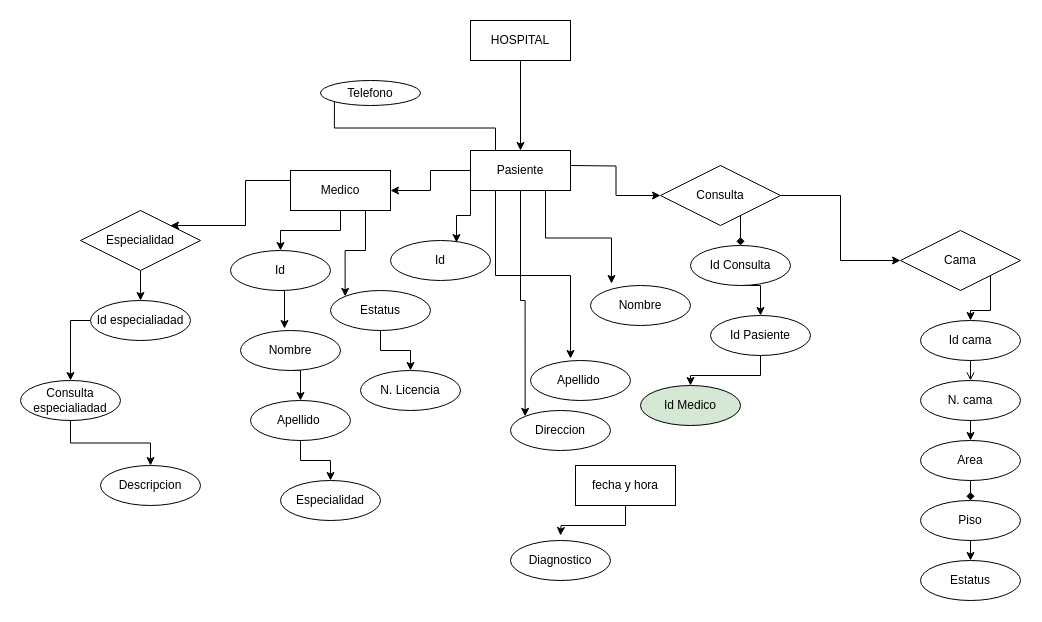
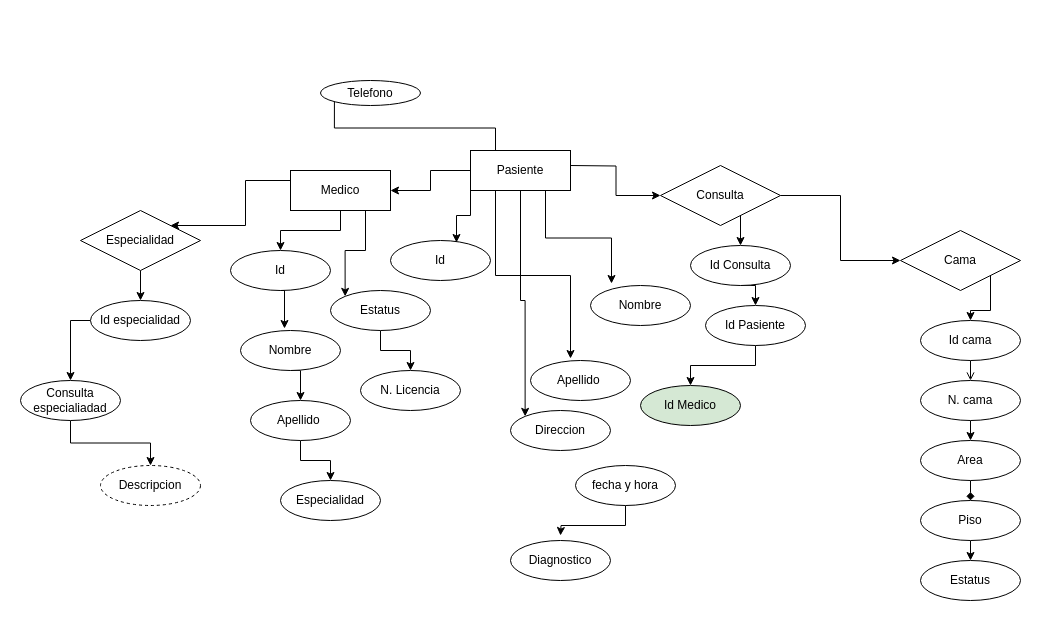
(521, 41) -> none
(521, 102) -> none
(741, 237) -> (741, 237)
(141, 321) -> (141, 321)
(761, 336) -> (756, 326)
(151, 486) -> (151, 486)
(626, 486) -> (626, 486)
